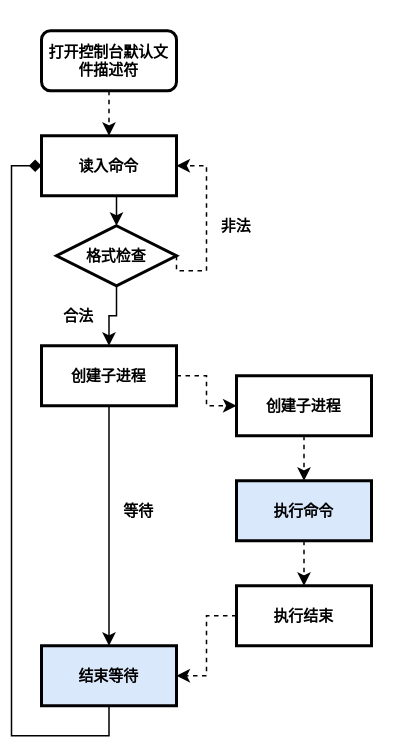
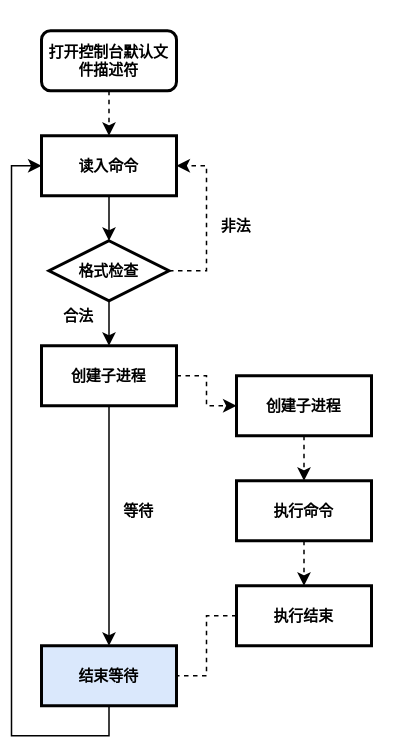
(29, 166) -> (30, 166)
(116, 256) -> (109, 271)
(304, 511) -> (304, 511)
(188, 676) -> (183, 676)
